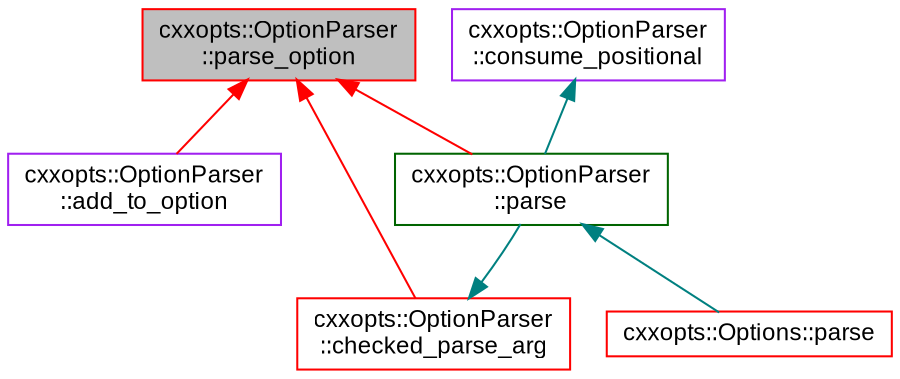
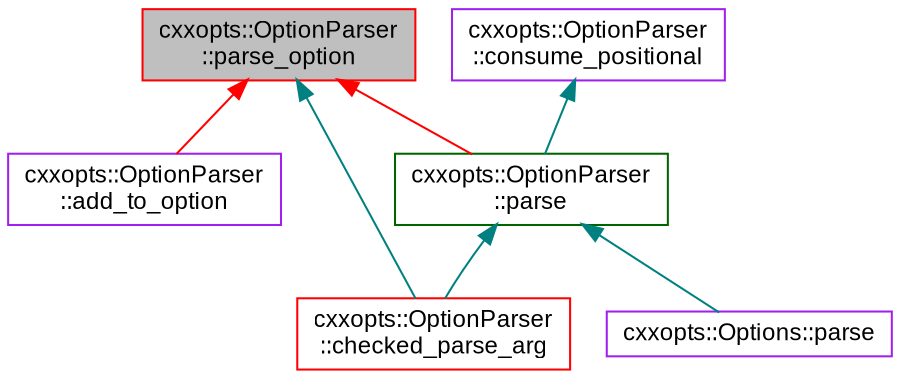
(361, 198) -> (361, 198)
(502, 254) -> (464, 269)
(749, 334) -> (749, 334)
